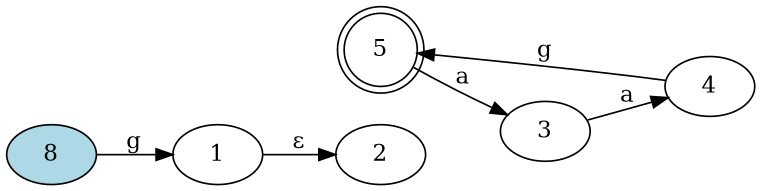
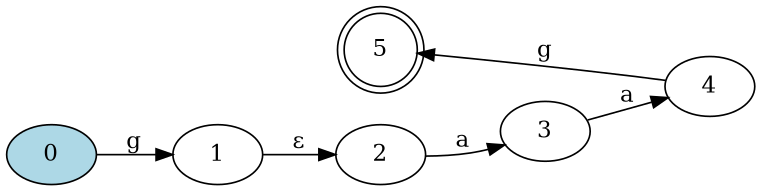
(452, 88) -> (457, 155)
(52, 155) -> (52, 155)
